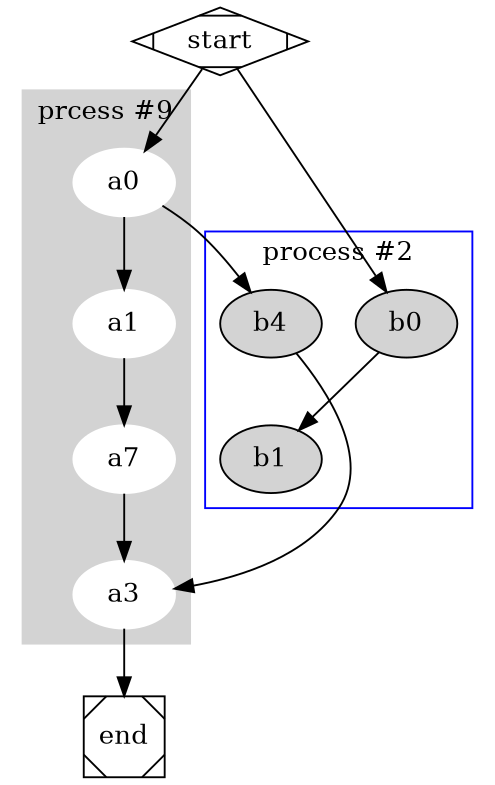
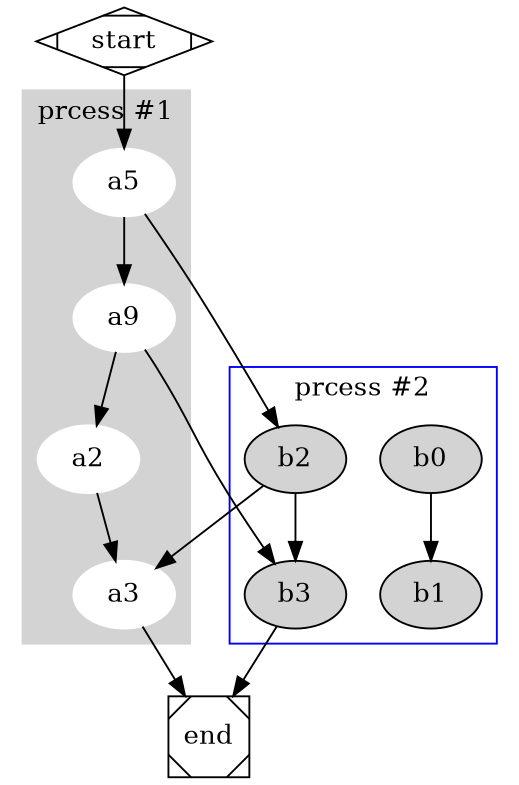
(106, 112) -> (106, 112)
(307, 172) -> none
(124, 183) -> (124, 183)
(339, 253) -> (363, 389)
(124, 324) -> (124, 318)
(271, 324) -> (295, 459)
(124, 459) -> (88, 459)
none -> (295, 595)
